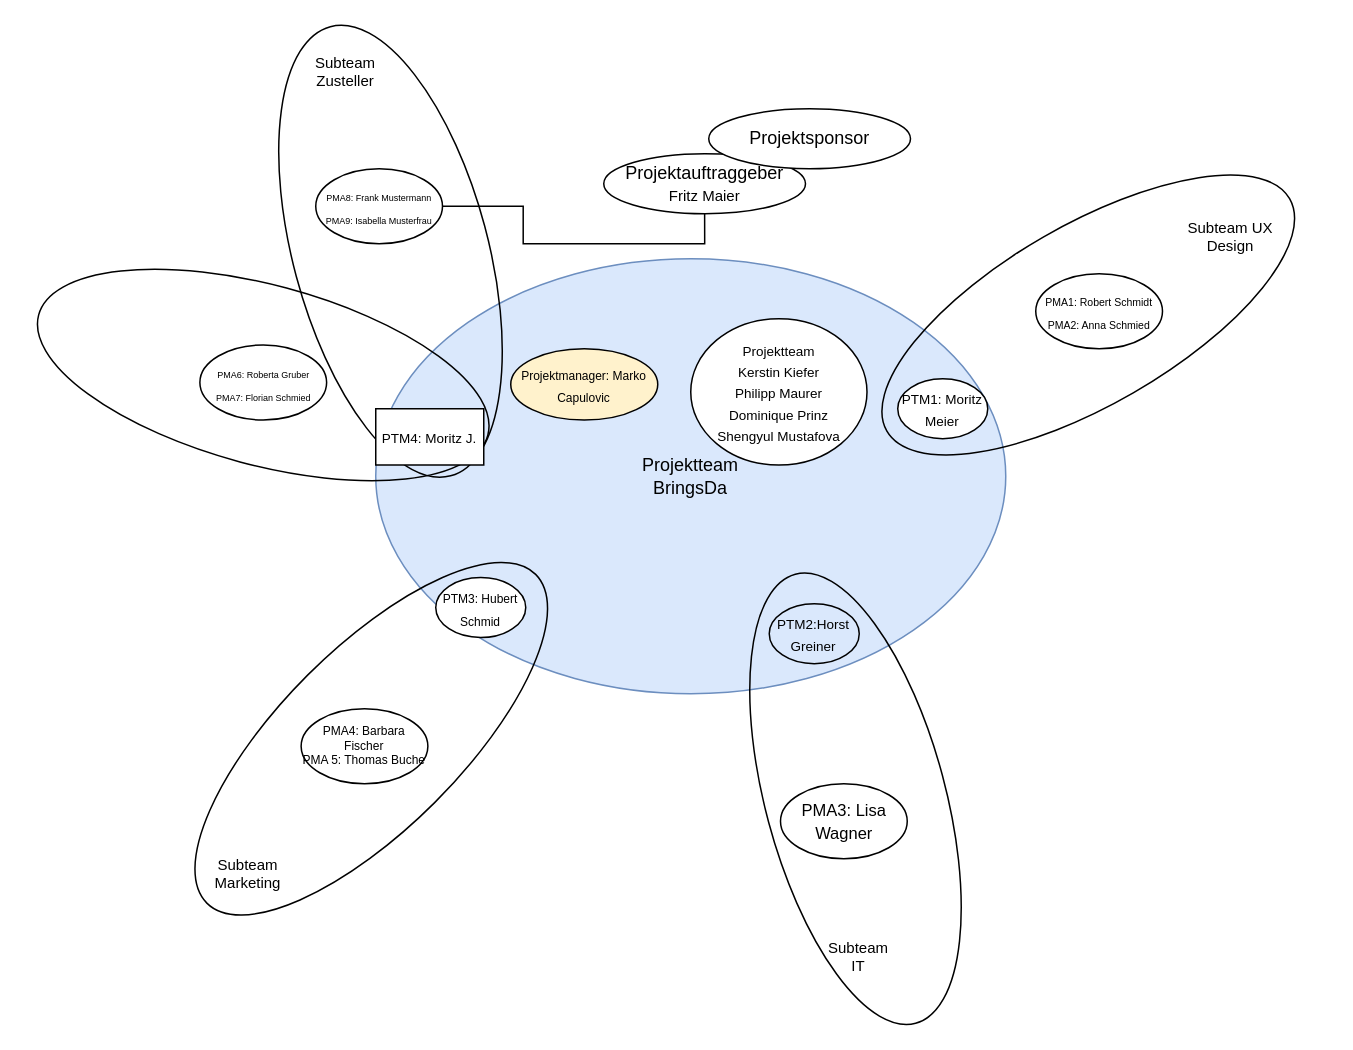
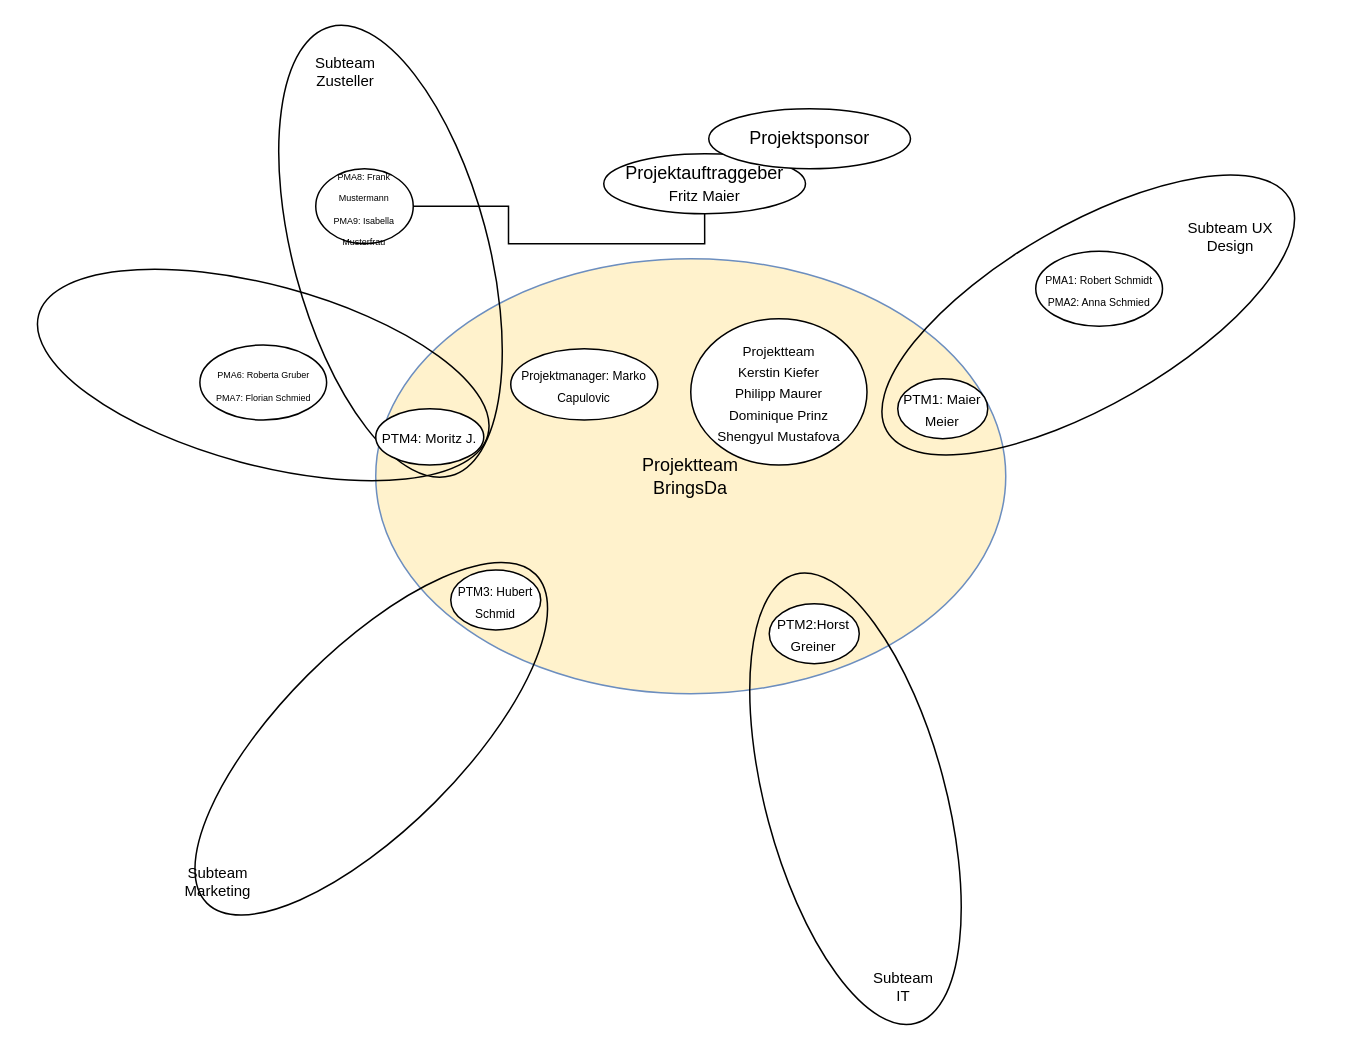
(379, 206) -> (365, 206)
(1099, 311) -> (1099, 289)
(584, 384) -> (584, 384)
(943, 409) -> (943, 409)
(430, 437) -> (430, 437)
(691, 476) -> (691, 476)
(481, 608) -> (496, 600)
(814, 634) -> (814, 634)
(365, 746) -> none
(844, 821) -> none
(248, 874) -> (218, 881)
(859, 956) -> (904, 986)
